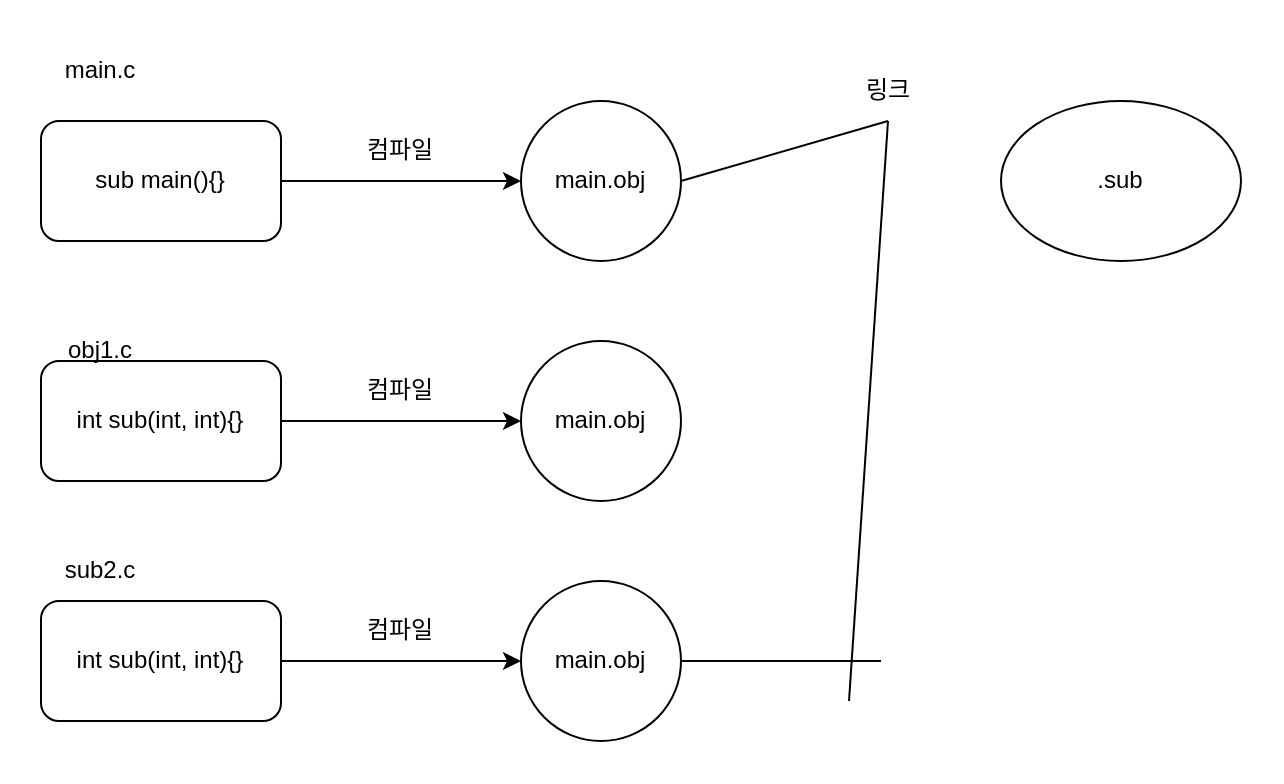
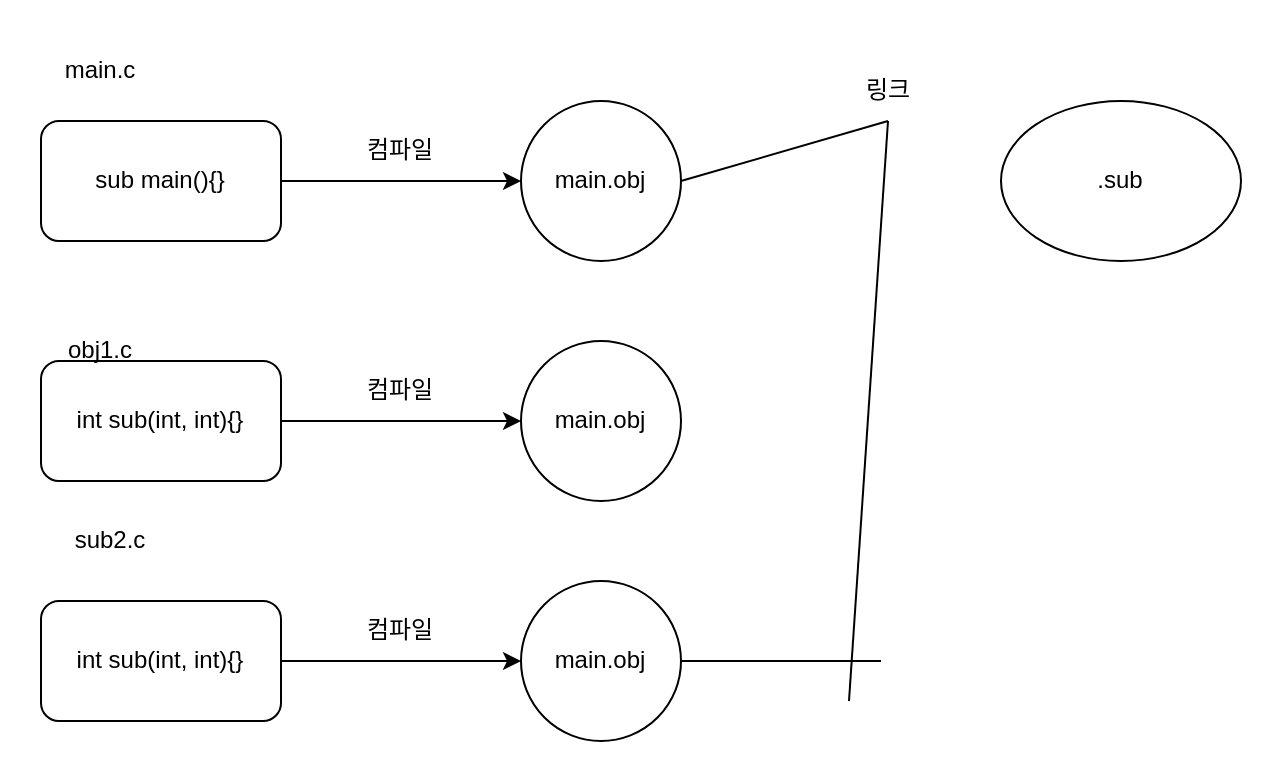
(101, 571) -> (111, 541)
